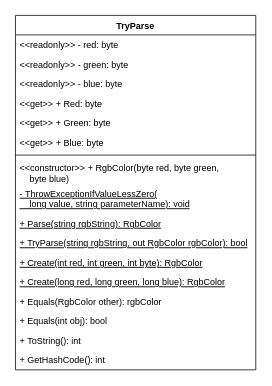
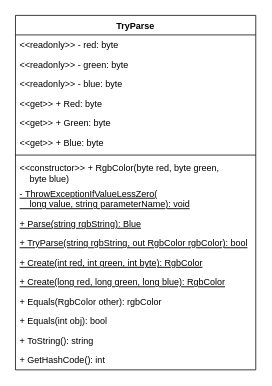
(100, 224) -> (89, 224)
(56, 341) -> (64, 341)
